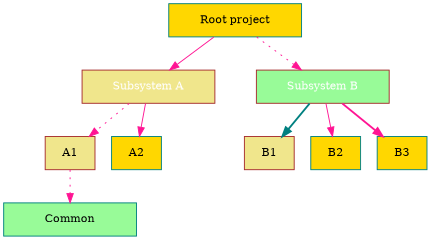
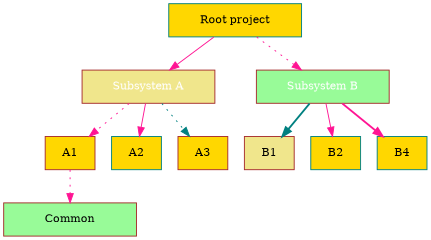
(70, 153) -> (70, 153)
none -> (203, 153)
(402, 153) -> (402, 153)
(70, 219) -> (70, 219)
